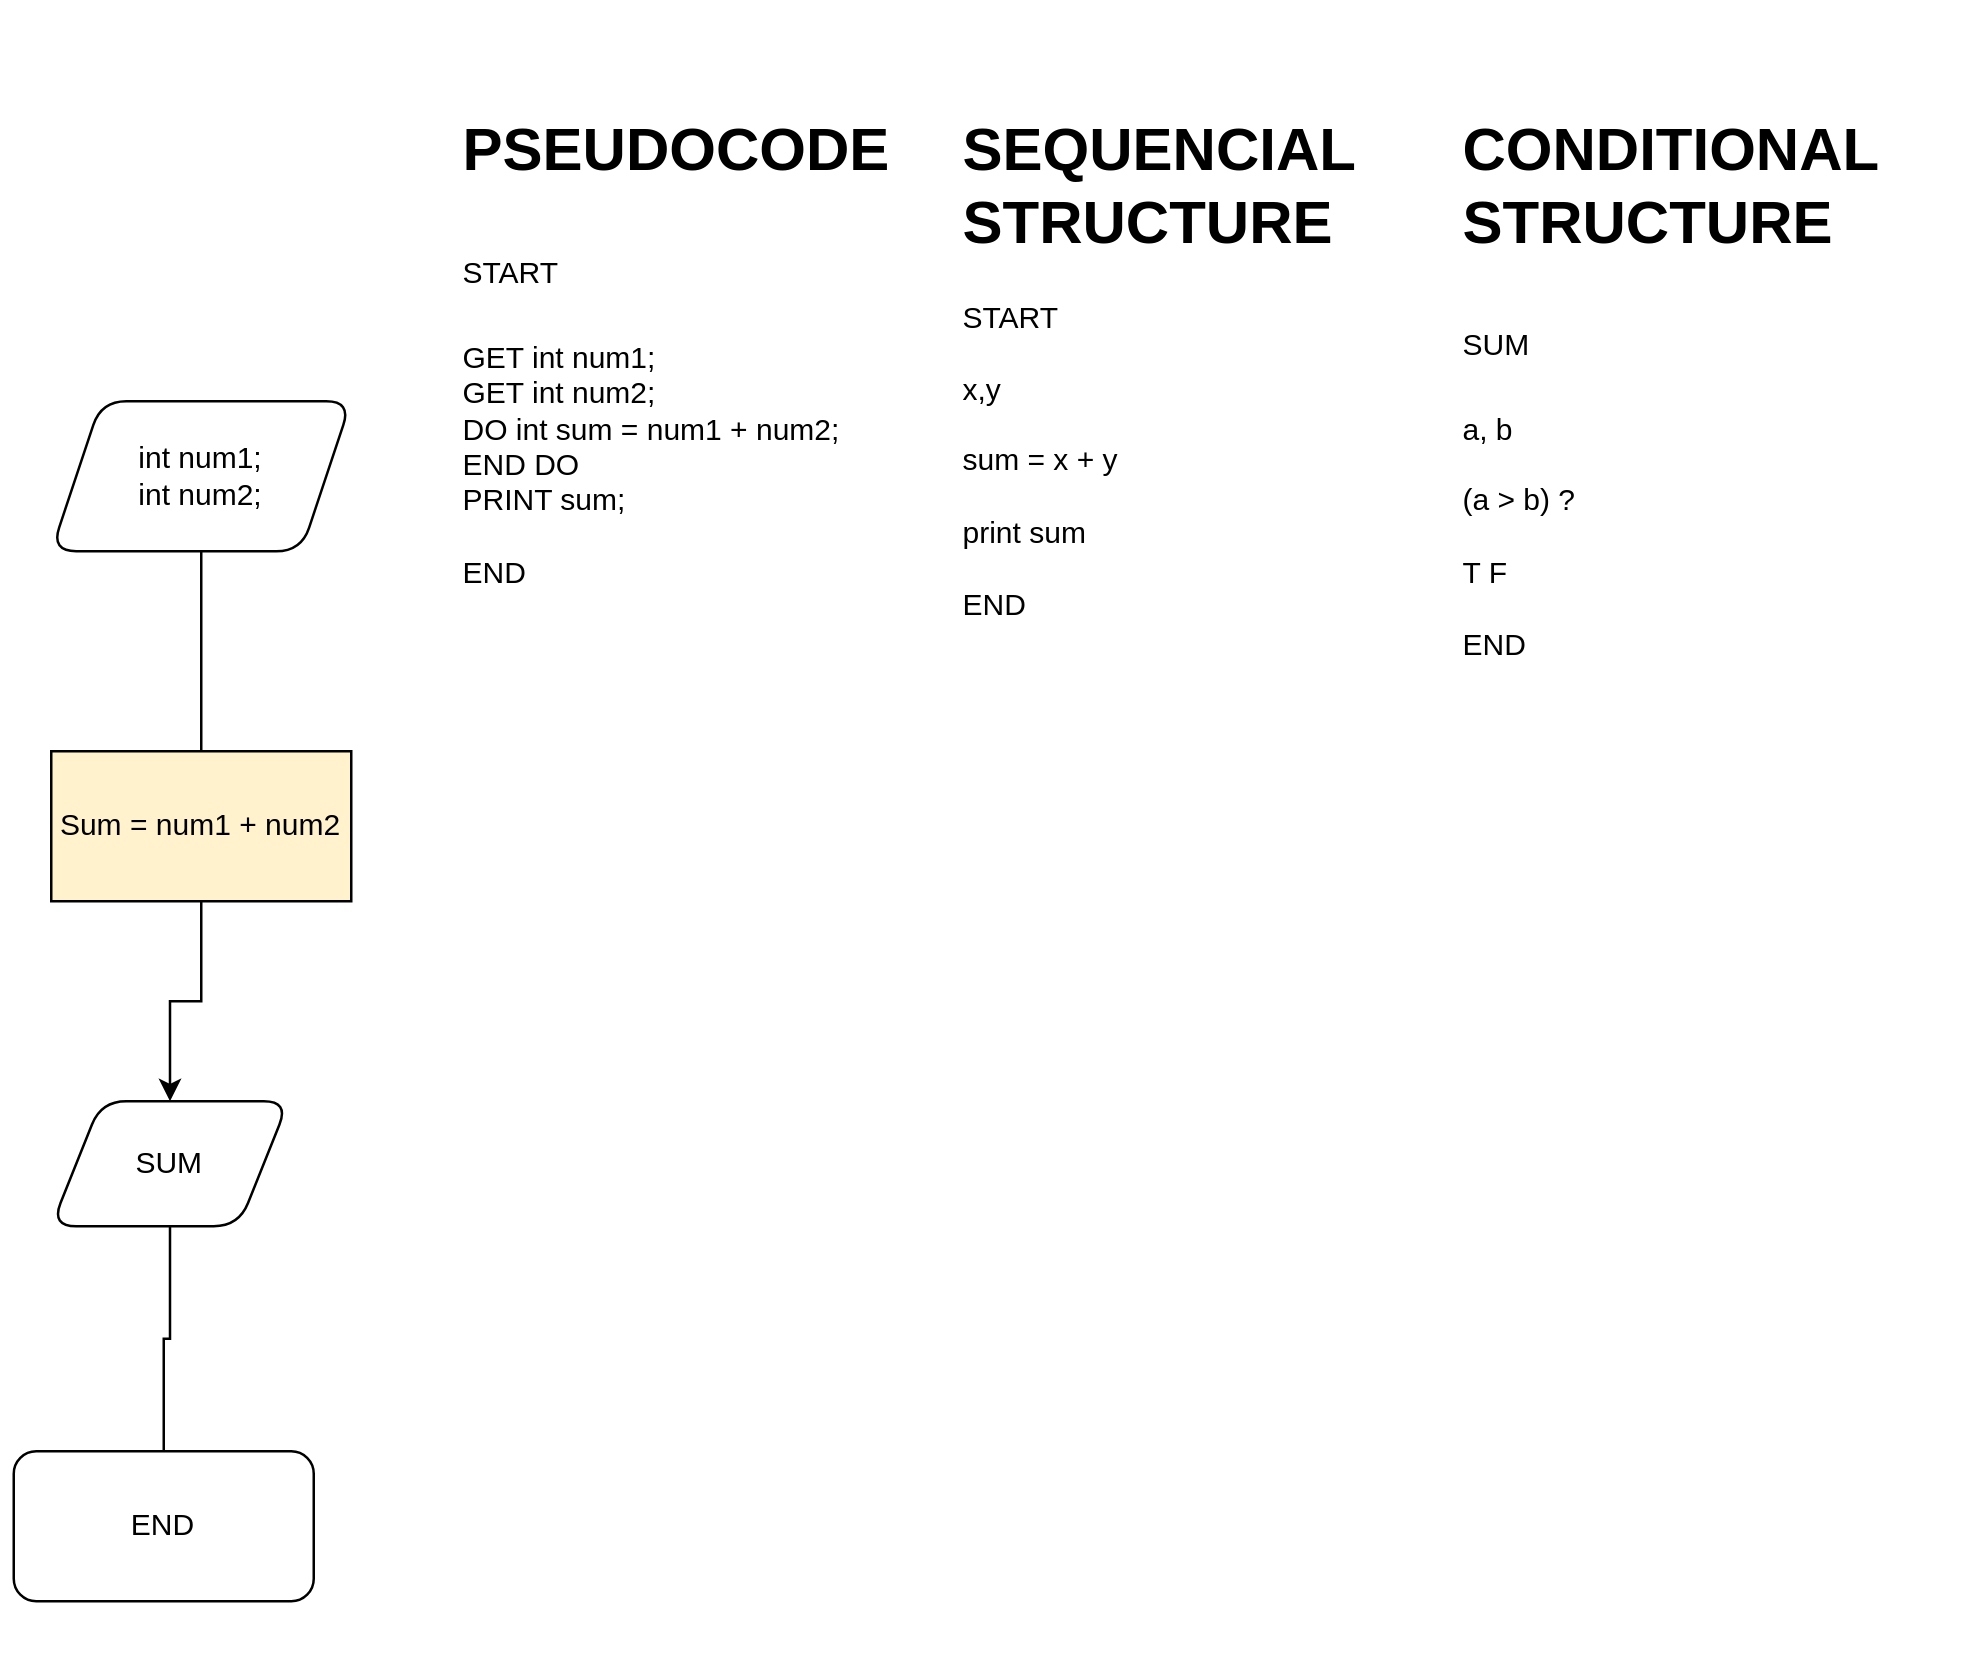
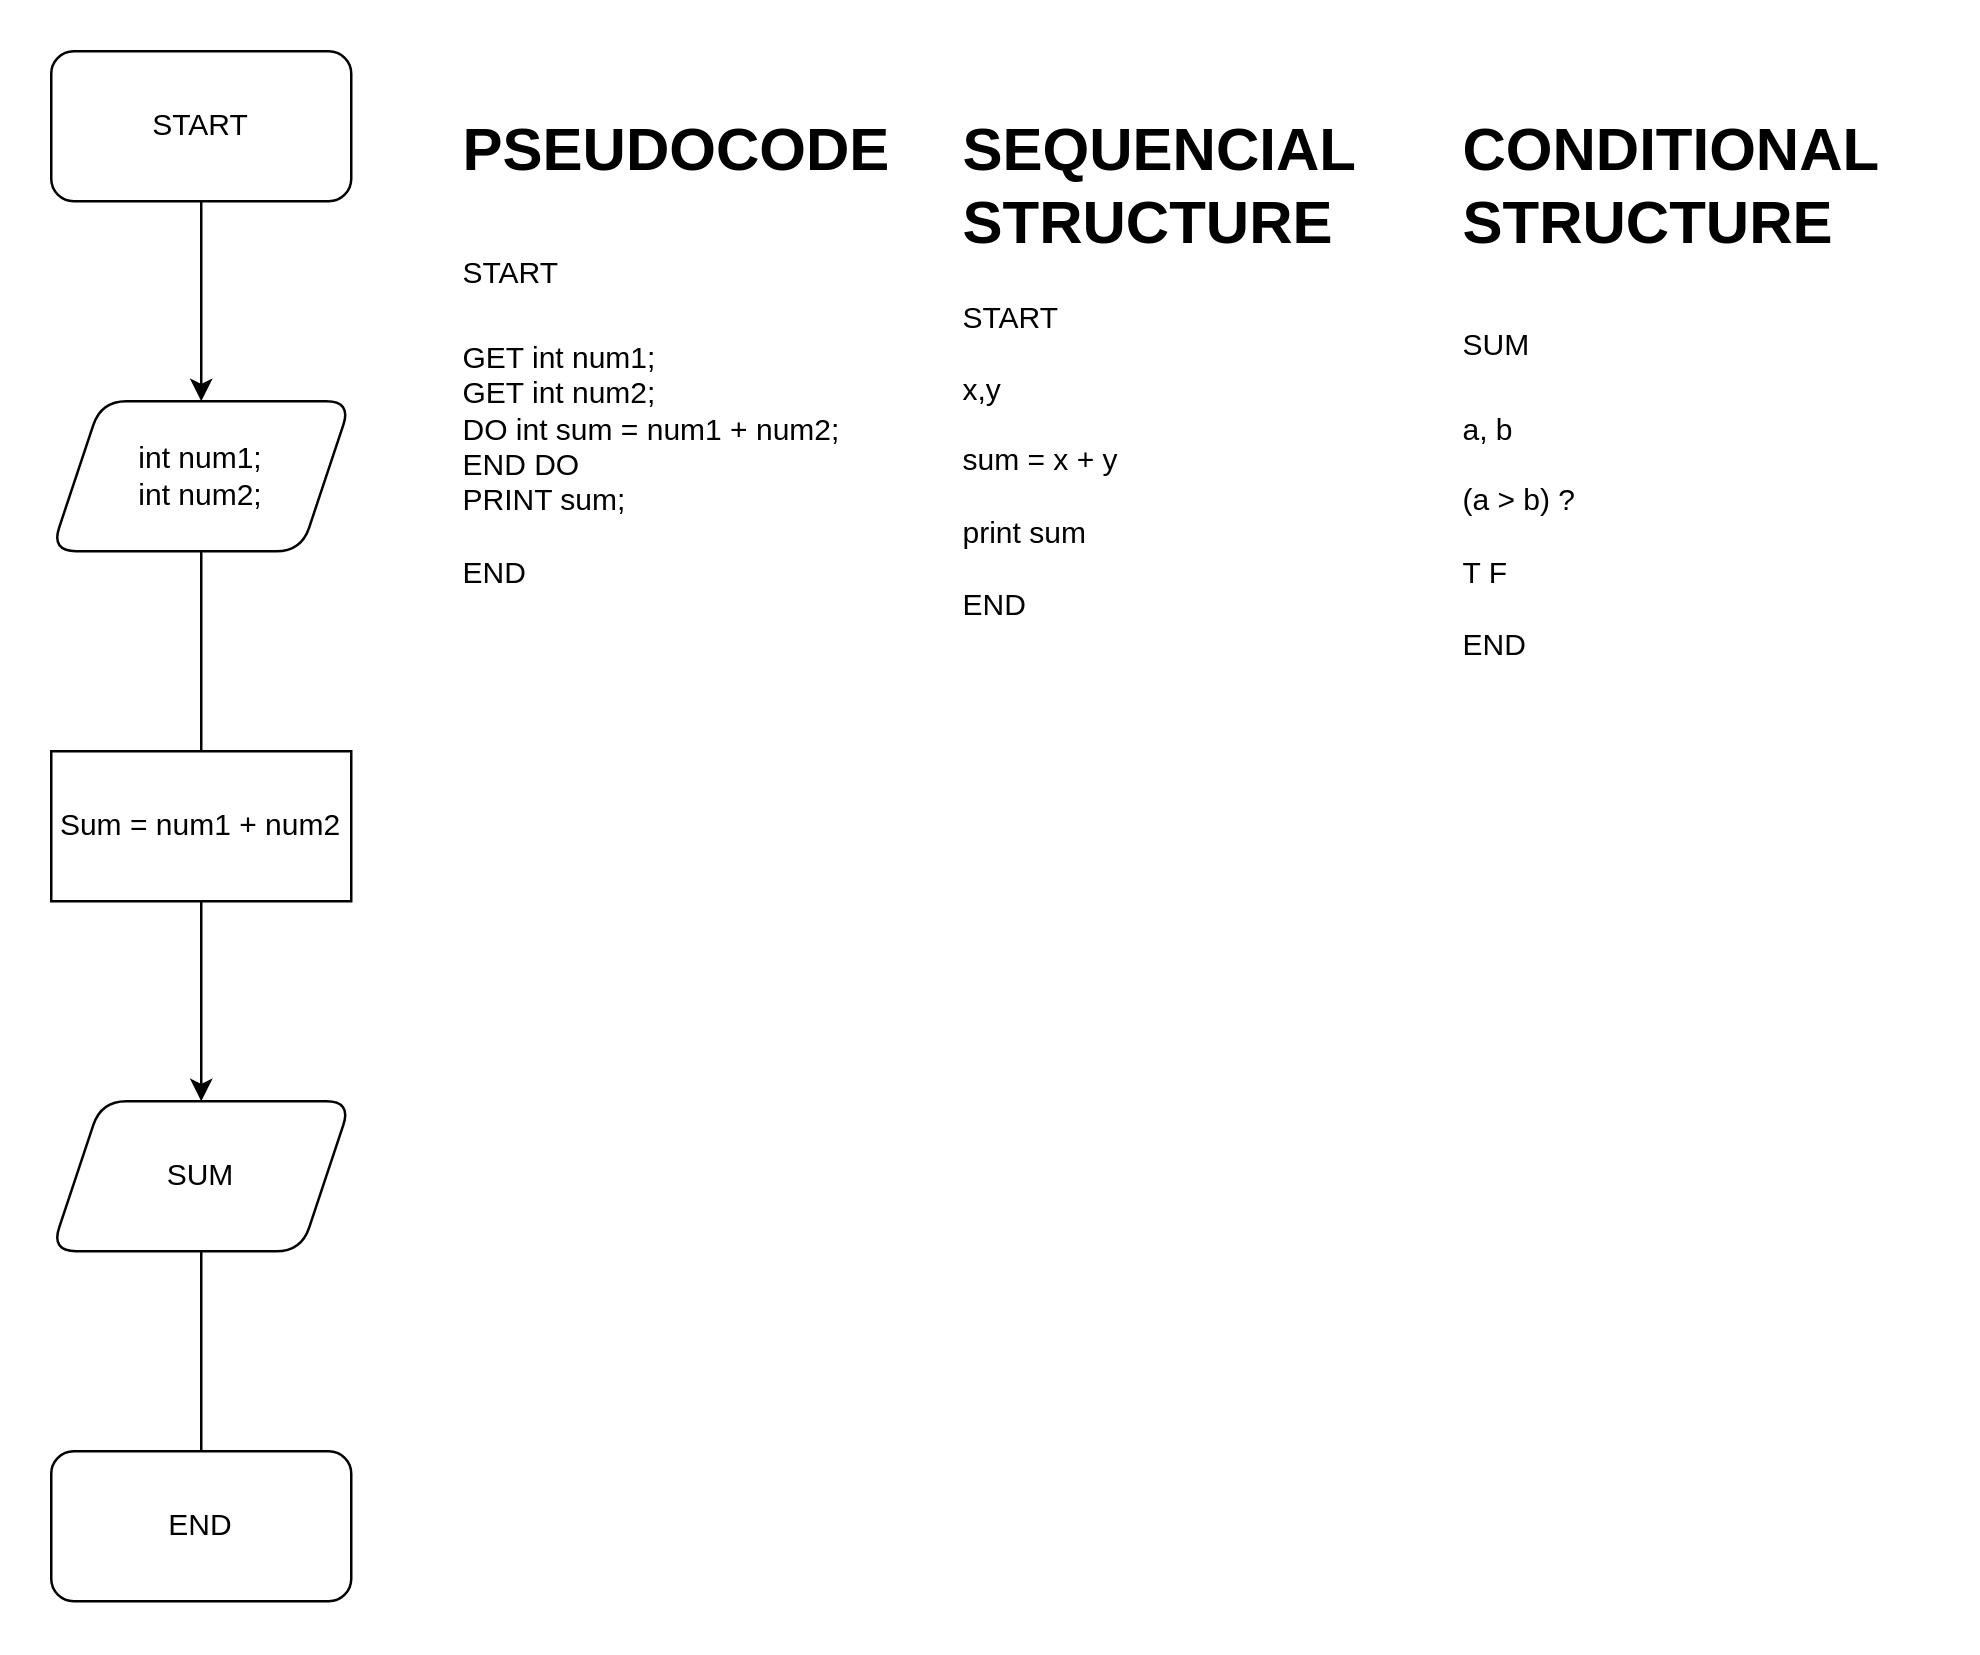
none -> (201, 126)
none -> (201, 293)
(201, 826) -> (201, 826)
(170, 1164) -> (201, 1176)
(164, 1526) -> (201, 1526)
